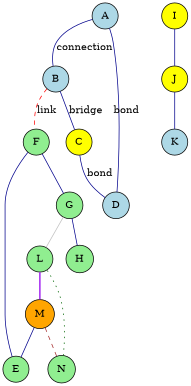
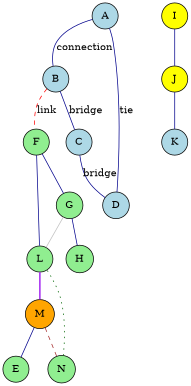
(127, 111) -> (127, 111)
(79, 142) -> (79, 142)
(100, 174) -> (100, 174)
(5, 252) -> (38, 200)
